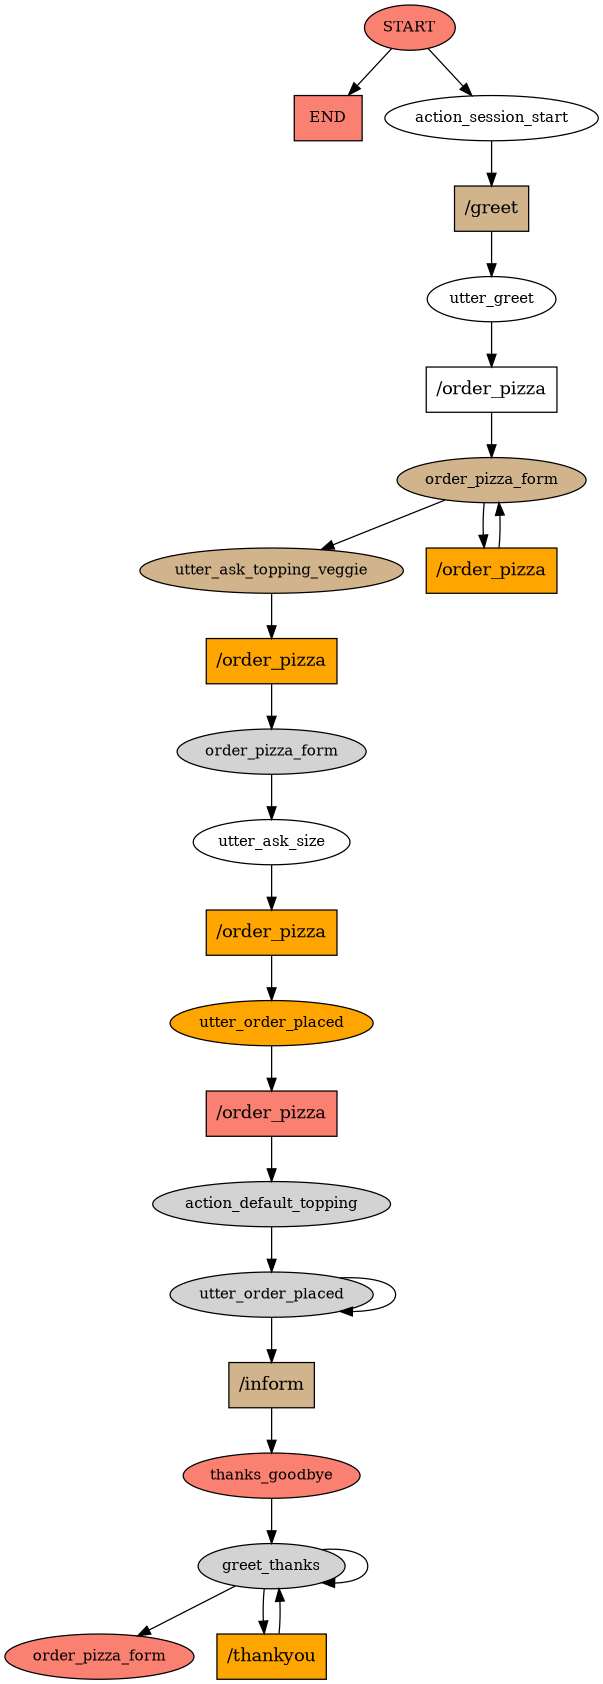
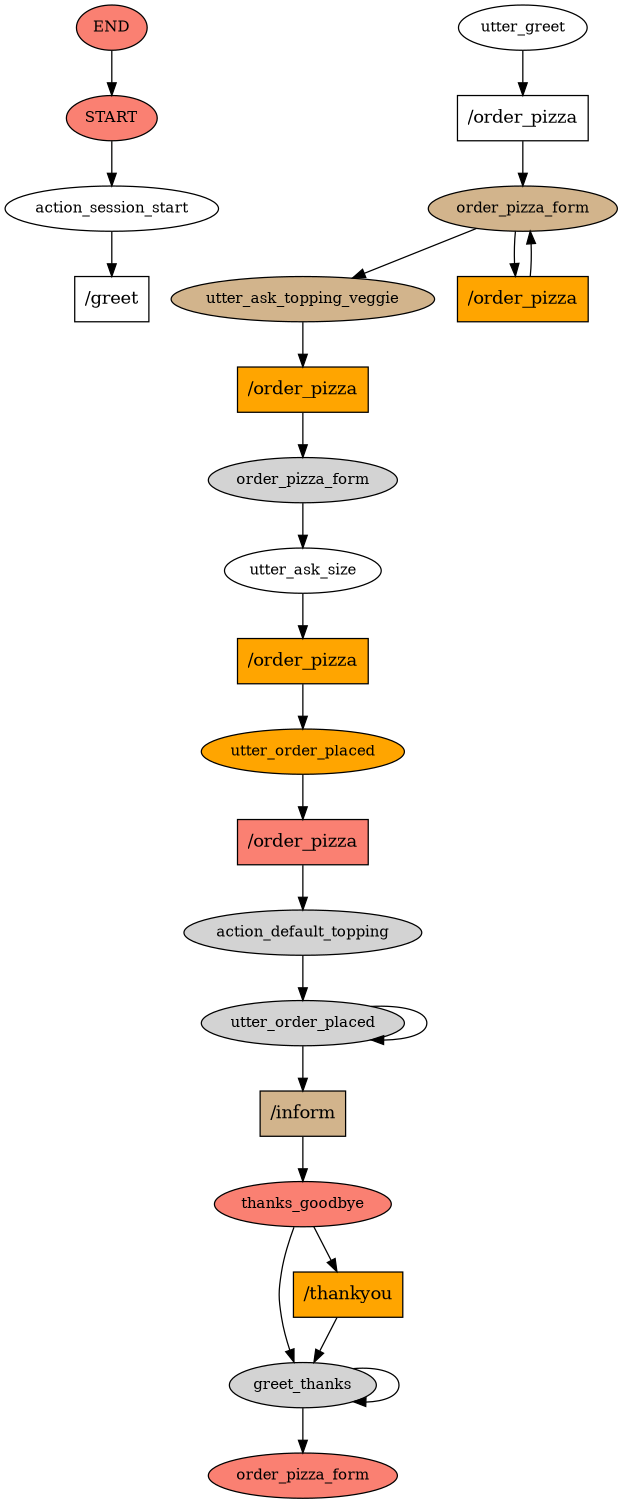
(375, 67) -> (112, 67)
(328, 118) -> (112, 28)
(492, 209) -> (112, 299)
(492, 248) -> none
(263, 1605) -> (322, 1244)
